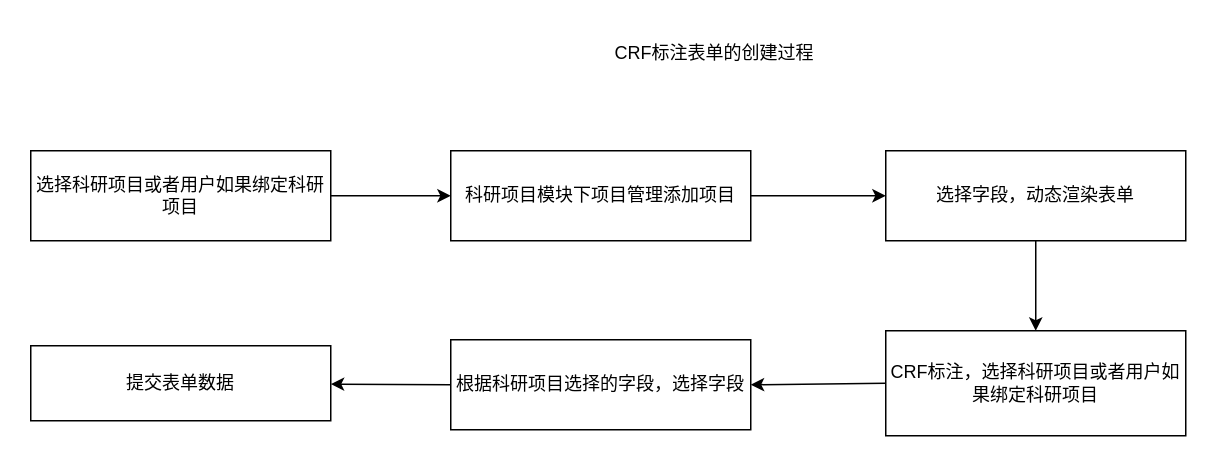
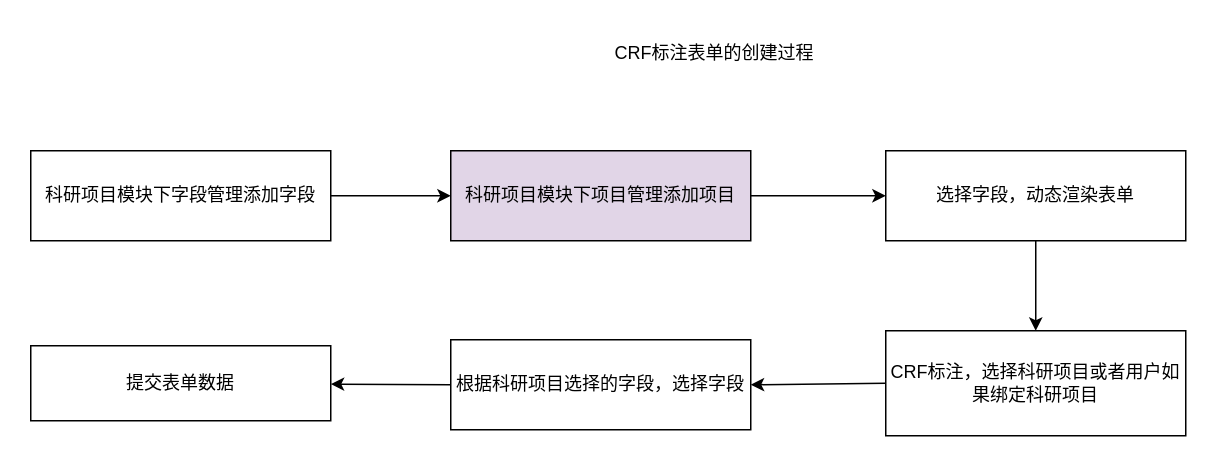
(181, 196) -> (181, 196)
(601, 196) -> (601, 196)
